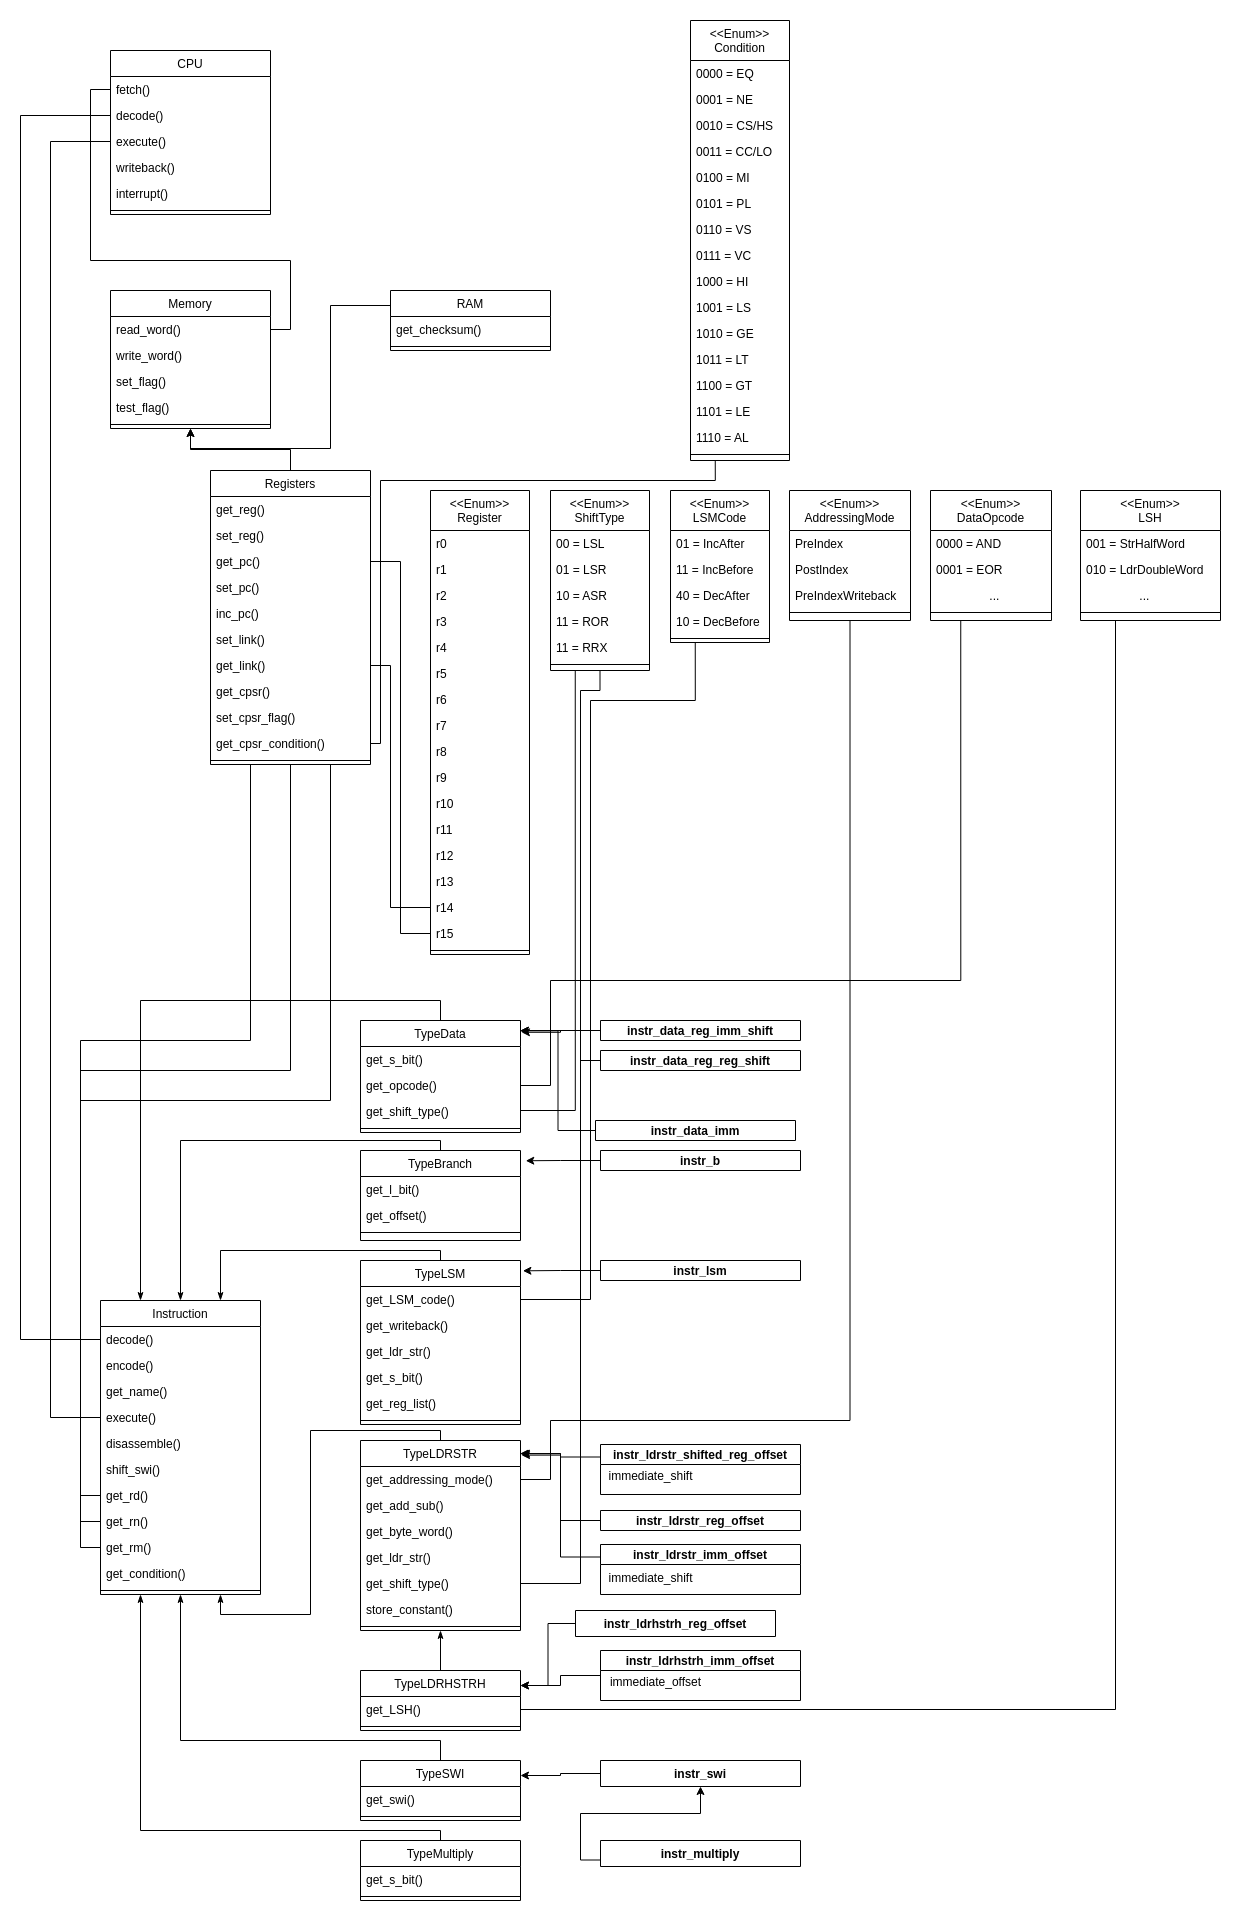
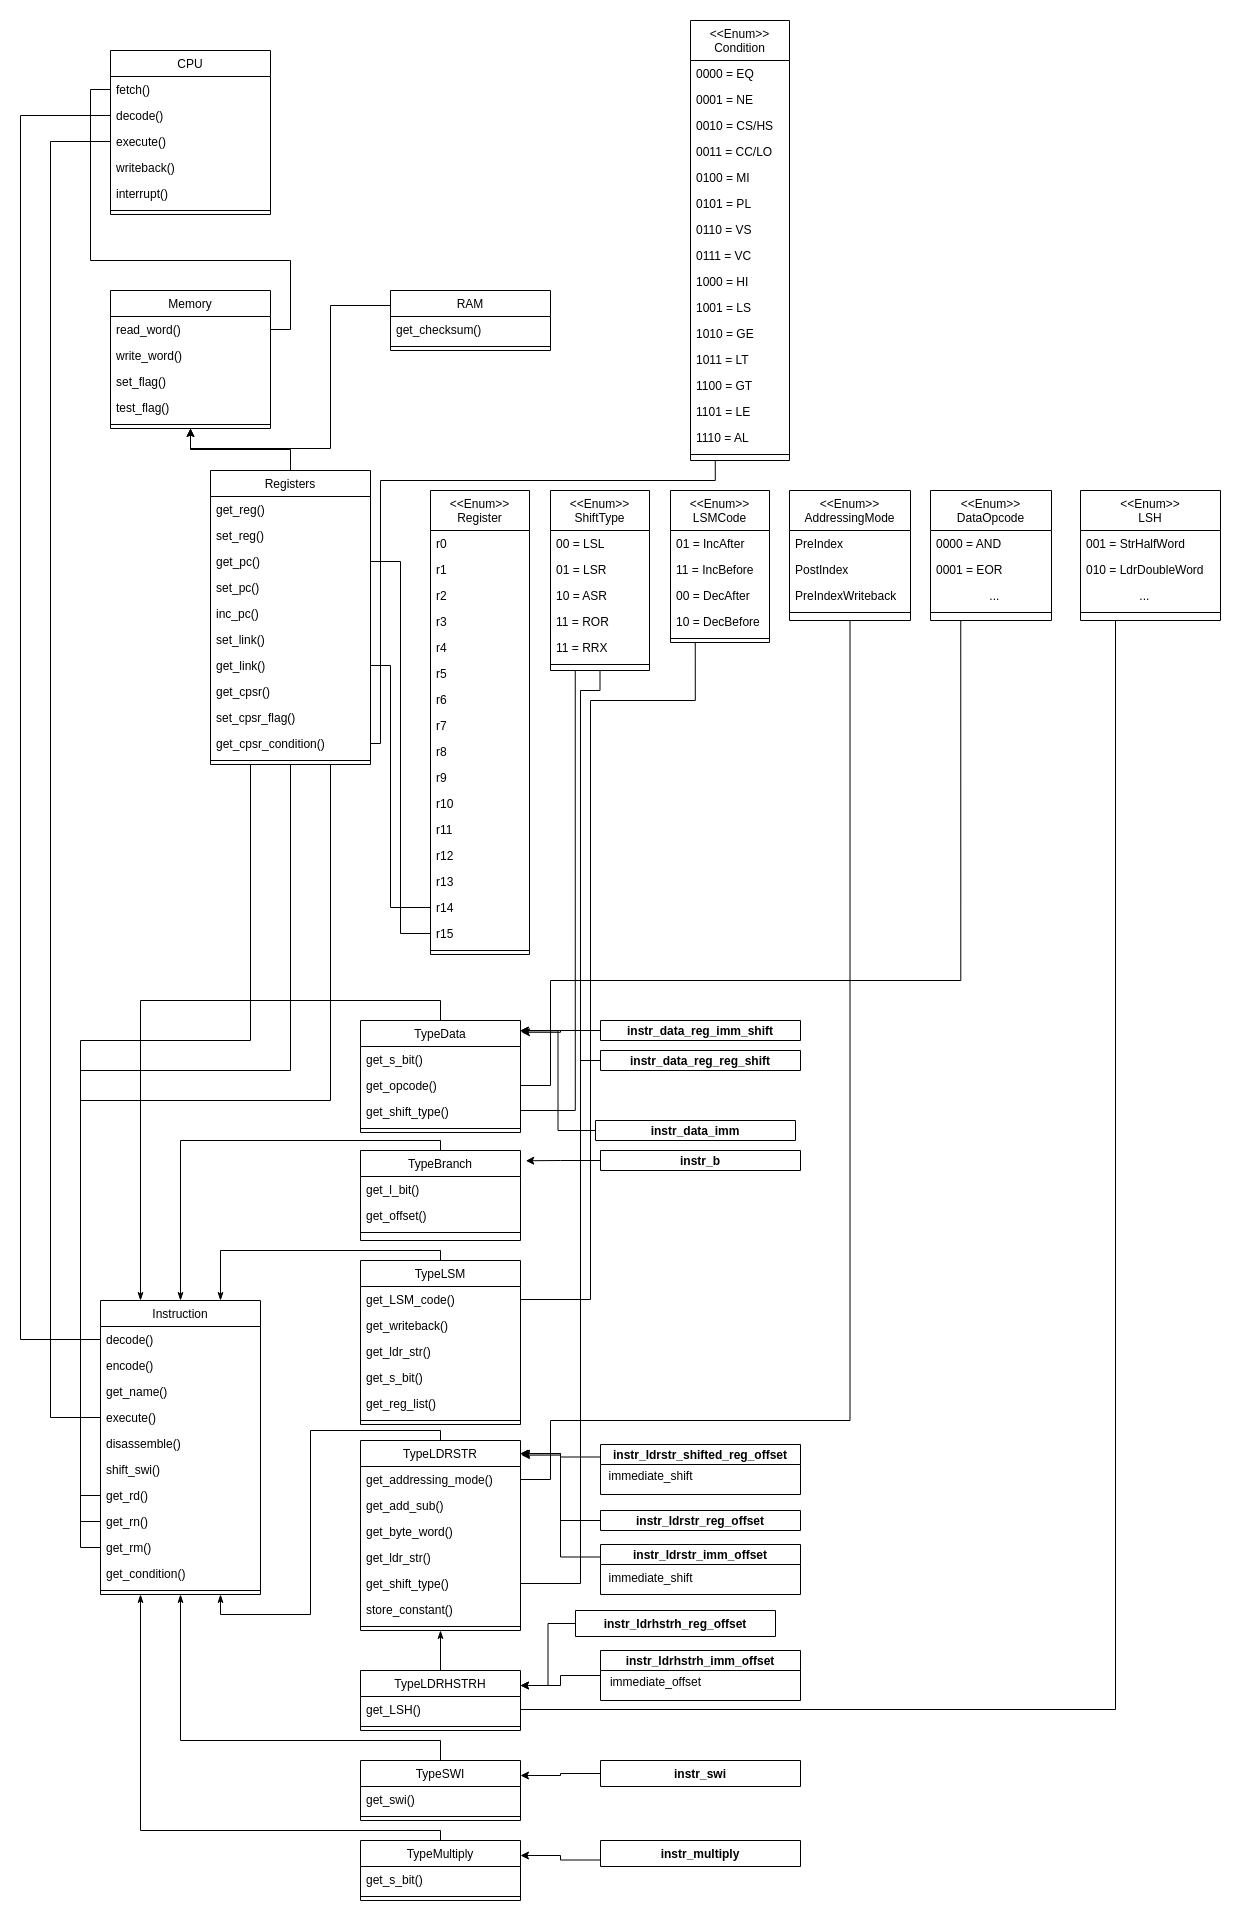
(717, 596) -> (717, 596)
(566, 1271) -> none
(701, 1271) -> none
(627, 1814) -> (557, 1856)
